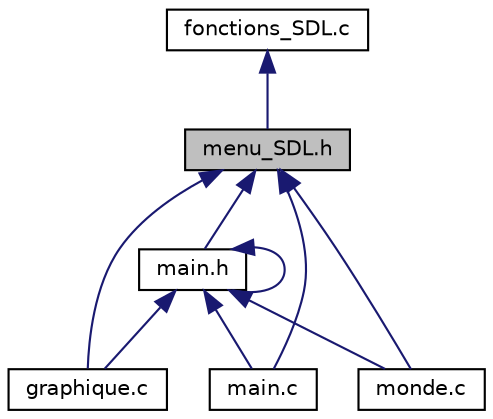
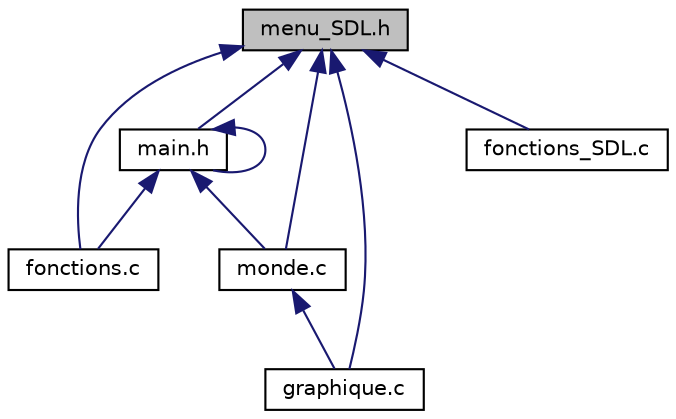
(268, 101) -> (456, 95)
(133, 338) -> (319, 340)
(263, 390) -> (83, 270)
